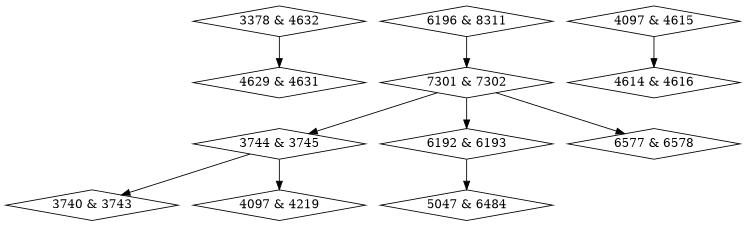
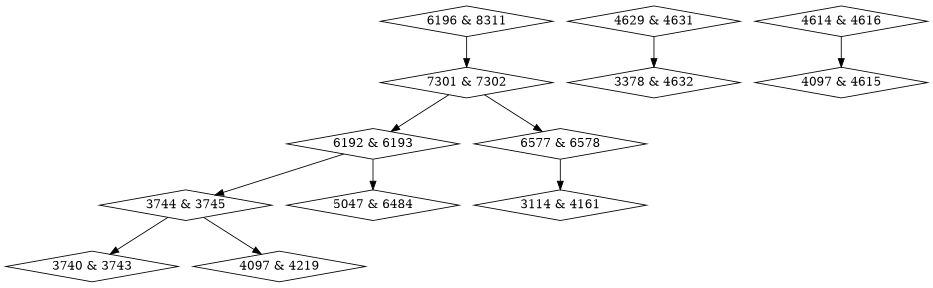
(279, 48) -> (654, 48)
(654, 48) -> (841, 48)
(377, 112) -> (283, 173)
none -> (560, 205)
